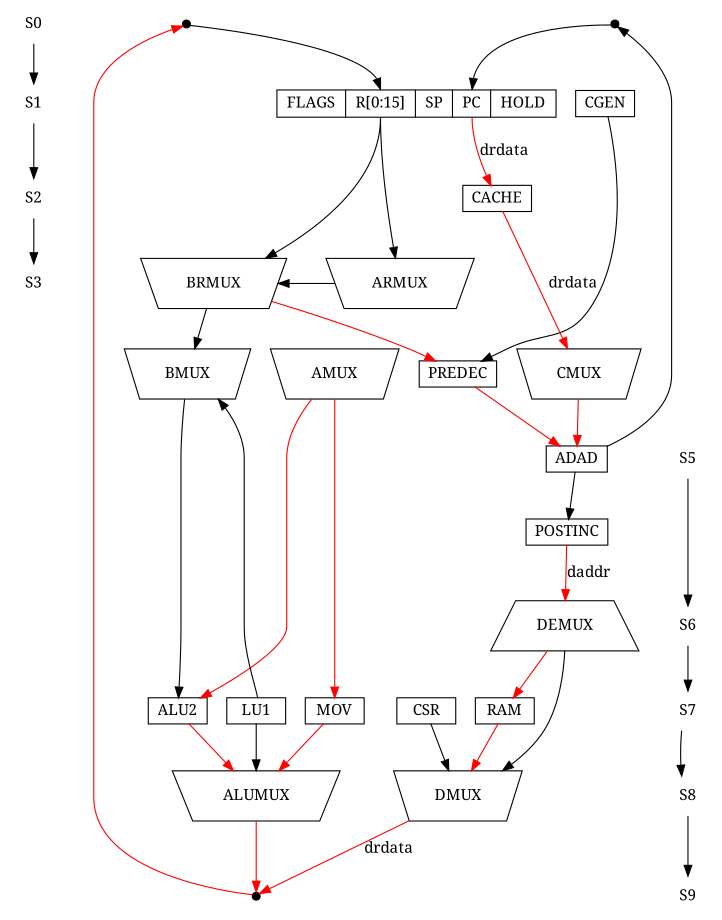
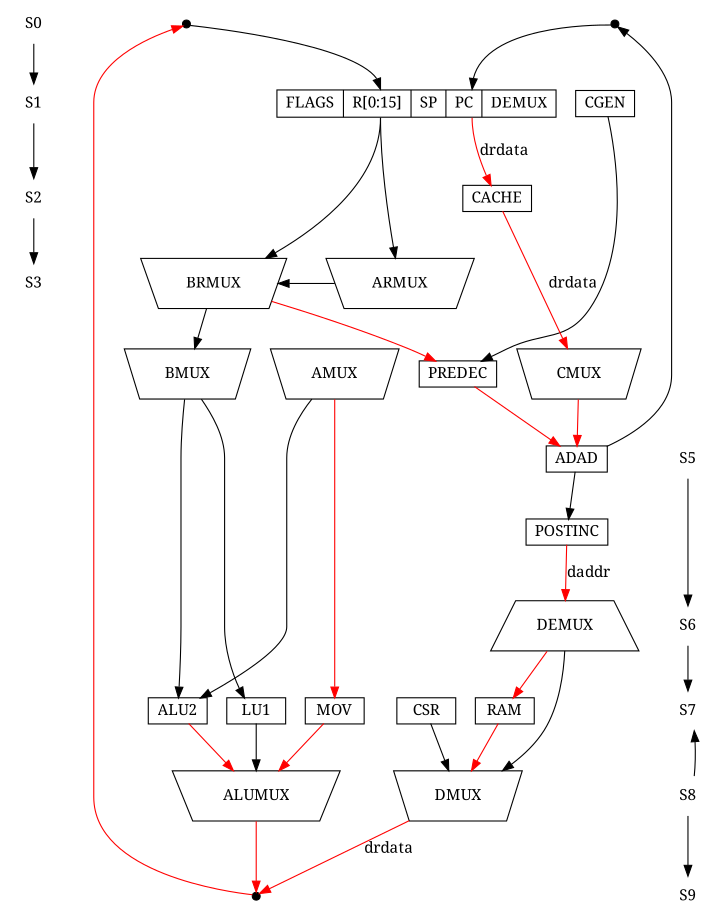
(523, 103) -> (519, 103)
(244, 552) -> (225, 542)
(287, 562) -> (287, 562)
(681, 748) -> (695, 759)
